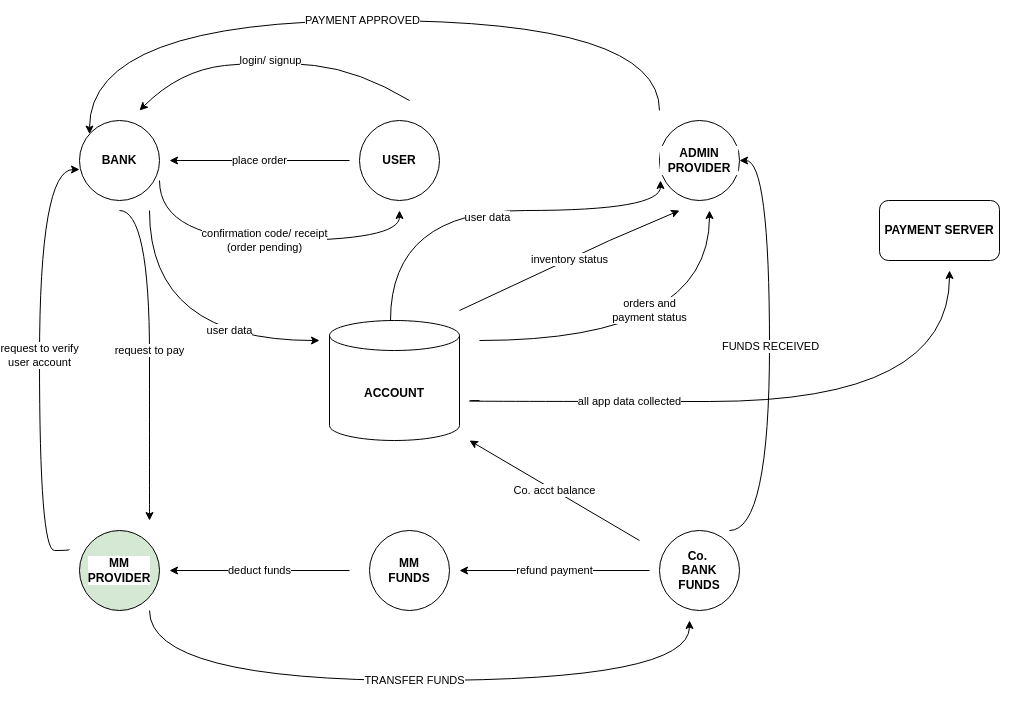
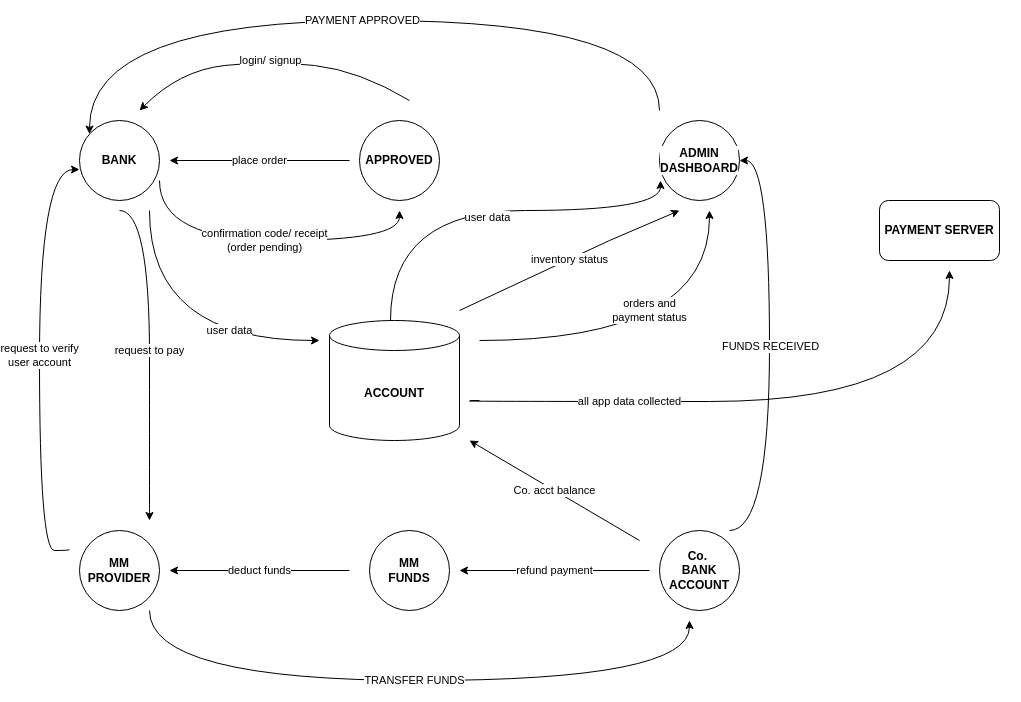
(400, 161) -> (400, 161)
(700, 161) -> (700, 161)
(120, 571) -> (120, 571)
(700, 571) -> (700, 571)
